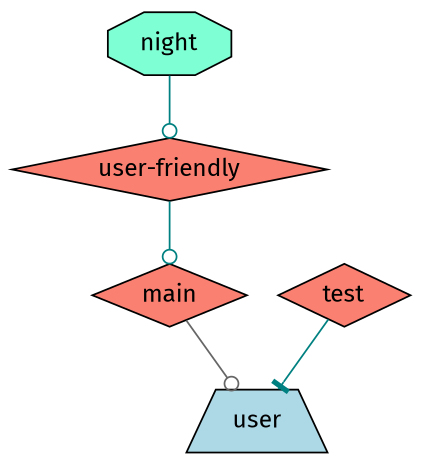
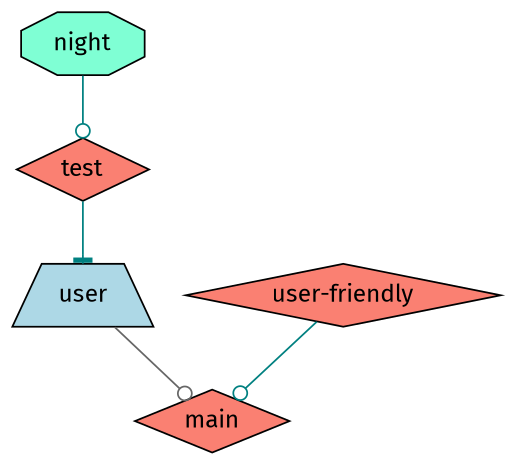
(170, 100) -> (83, 100)
(207, 349) -> (147, 358)
